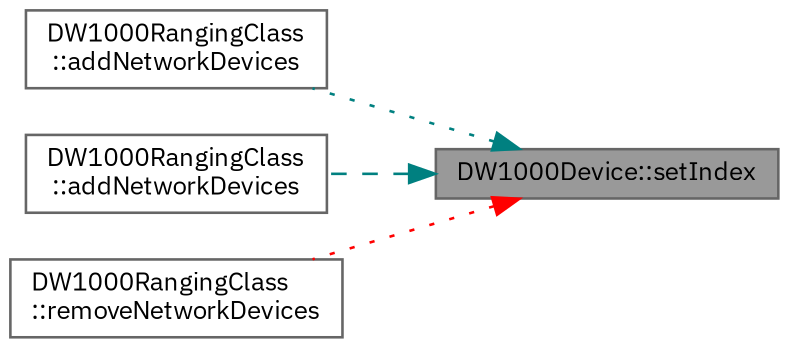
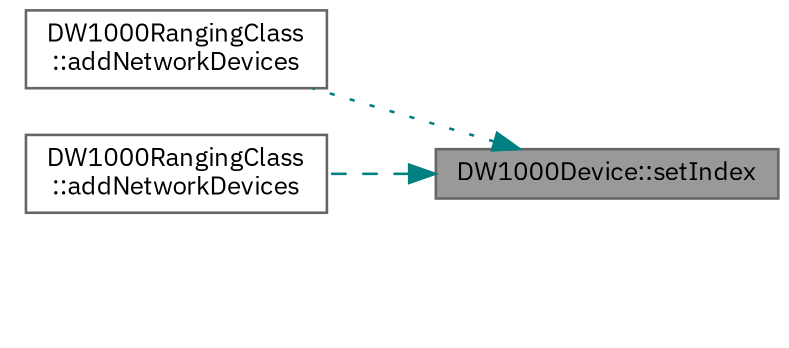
(176, 298) -> none
